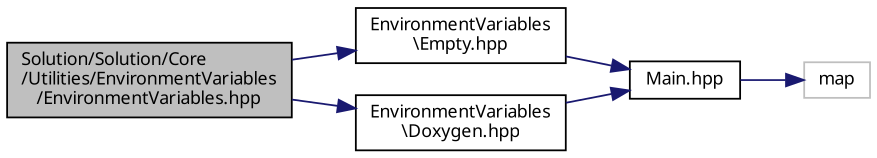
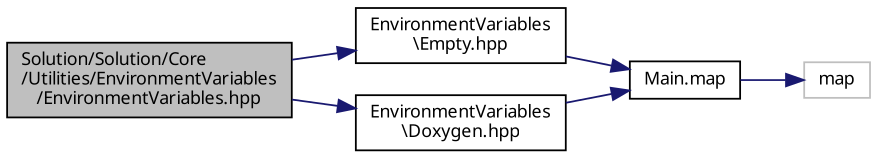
(685, 80) -> (685, 80)
